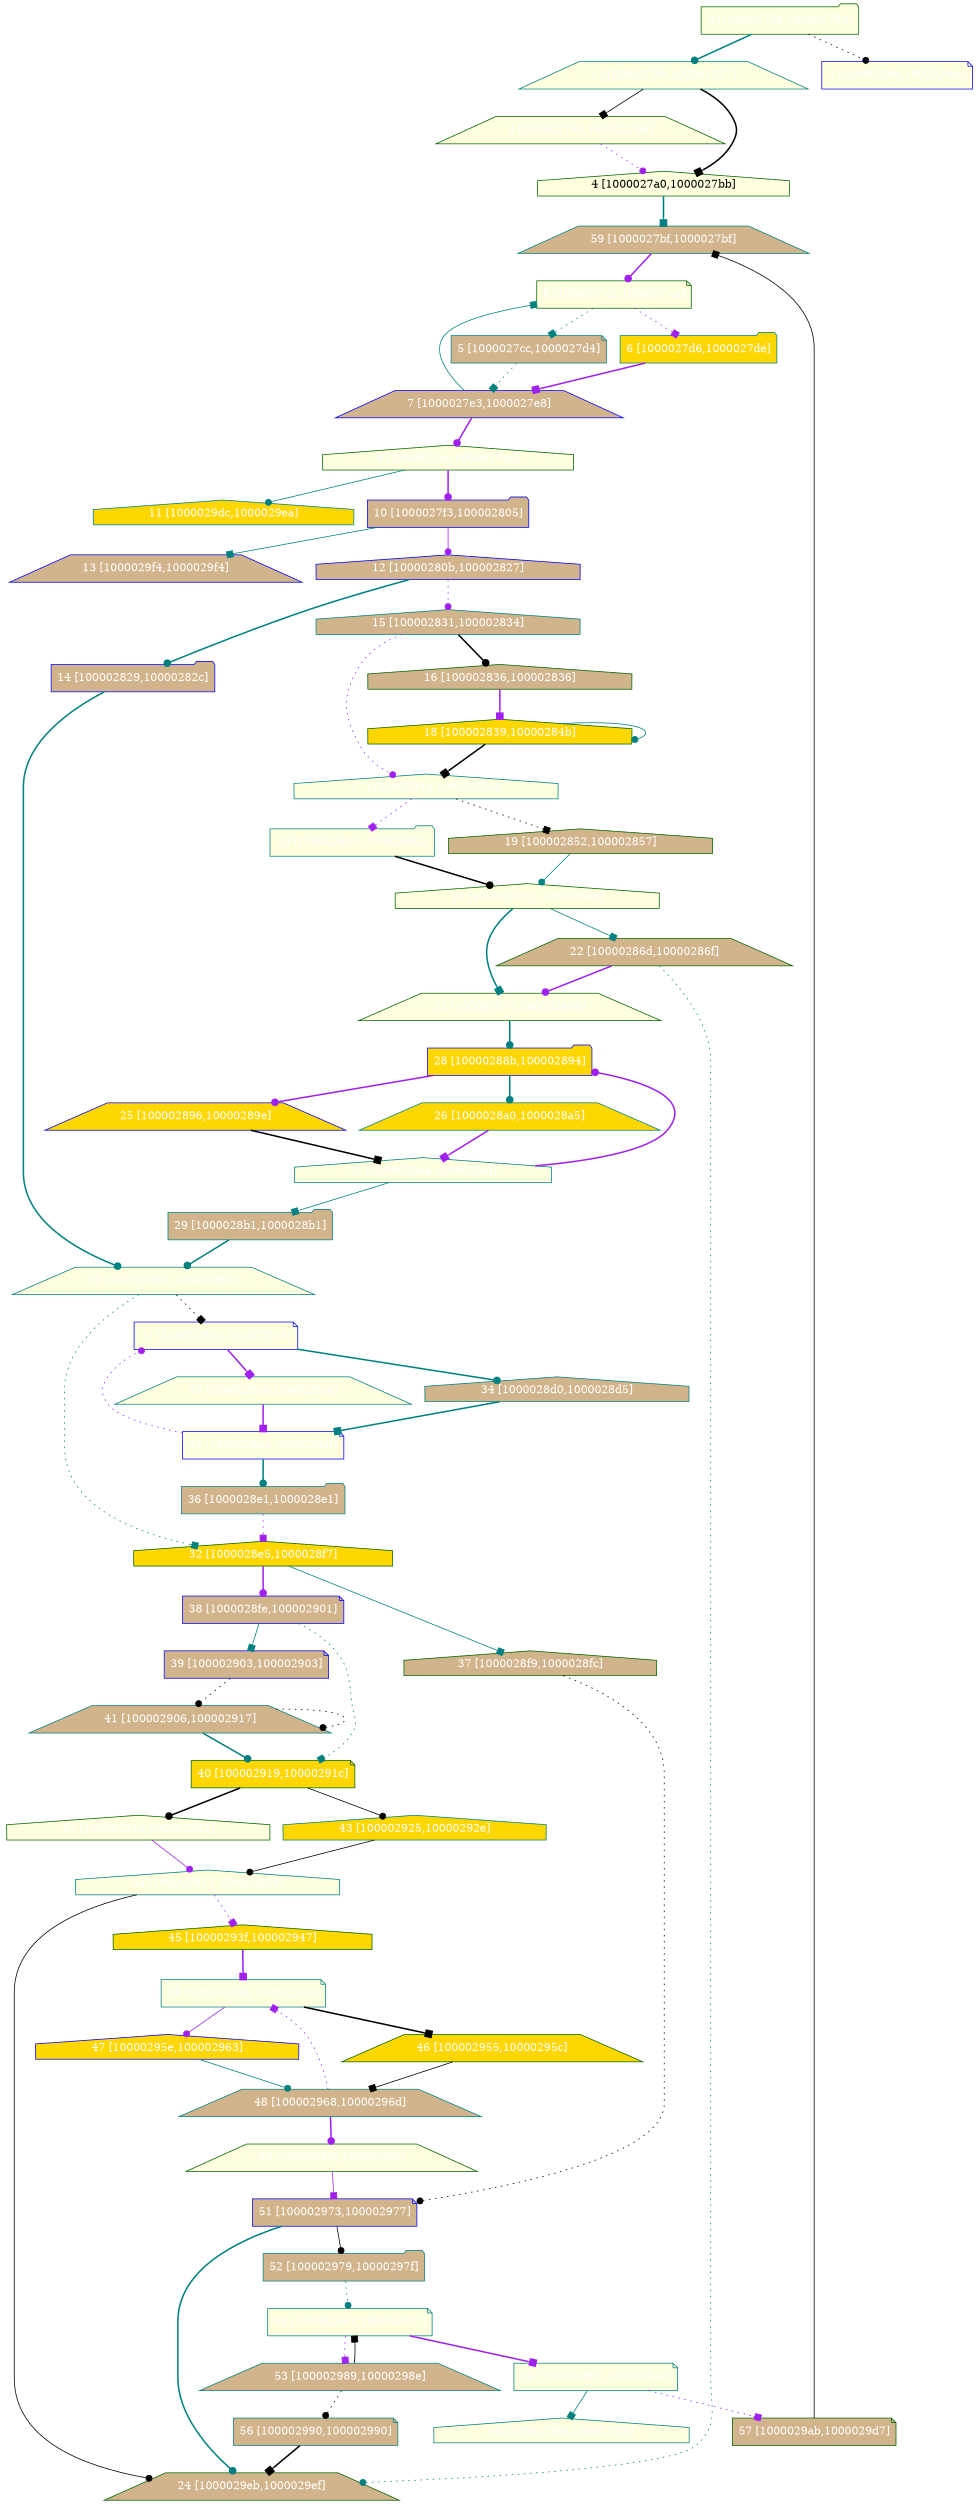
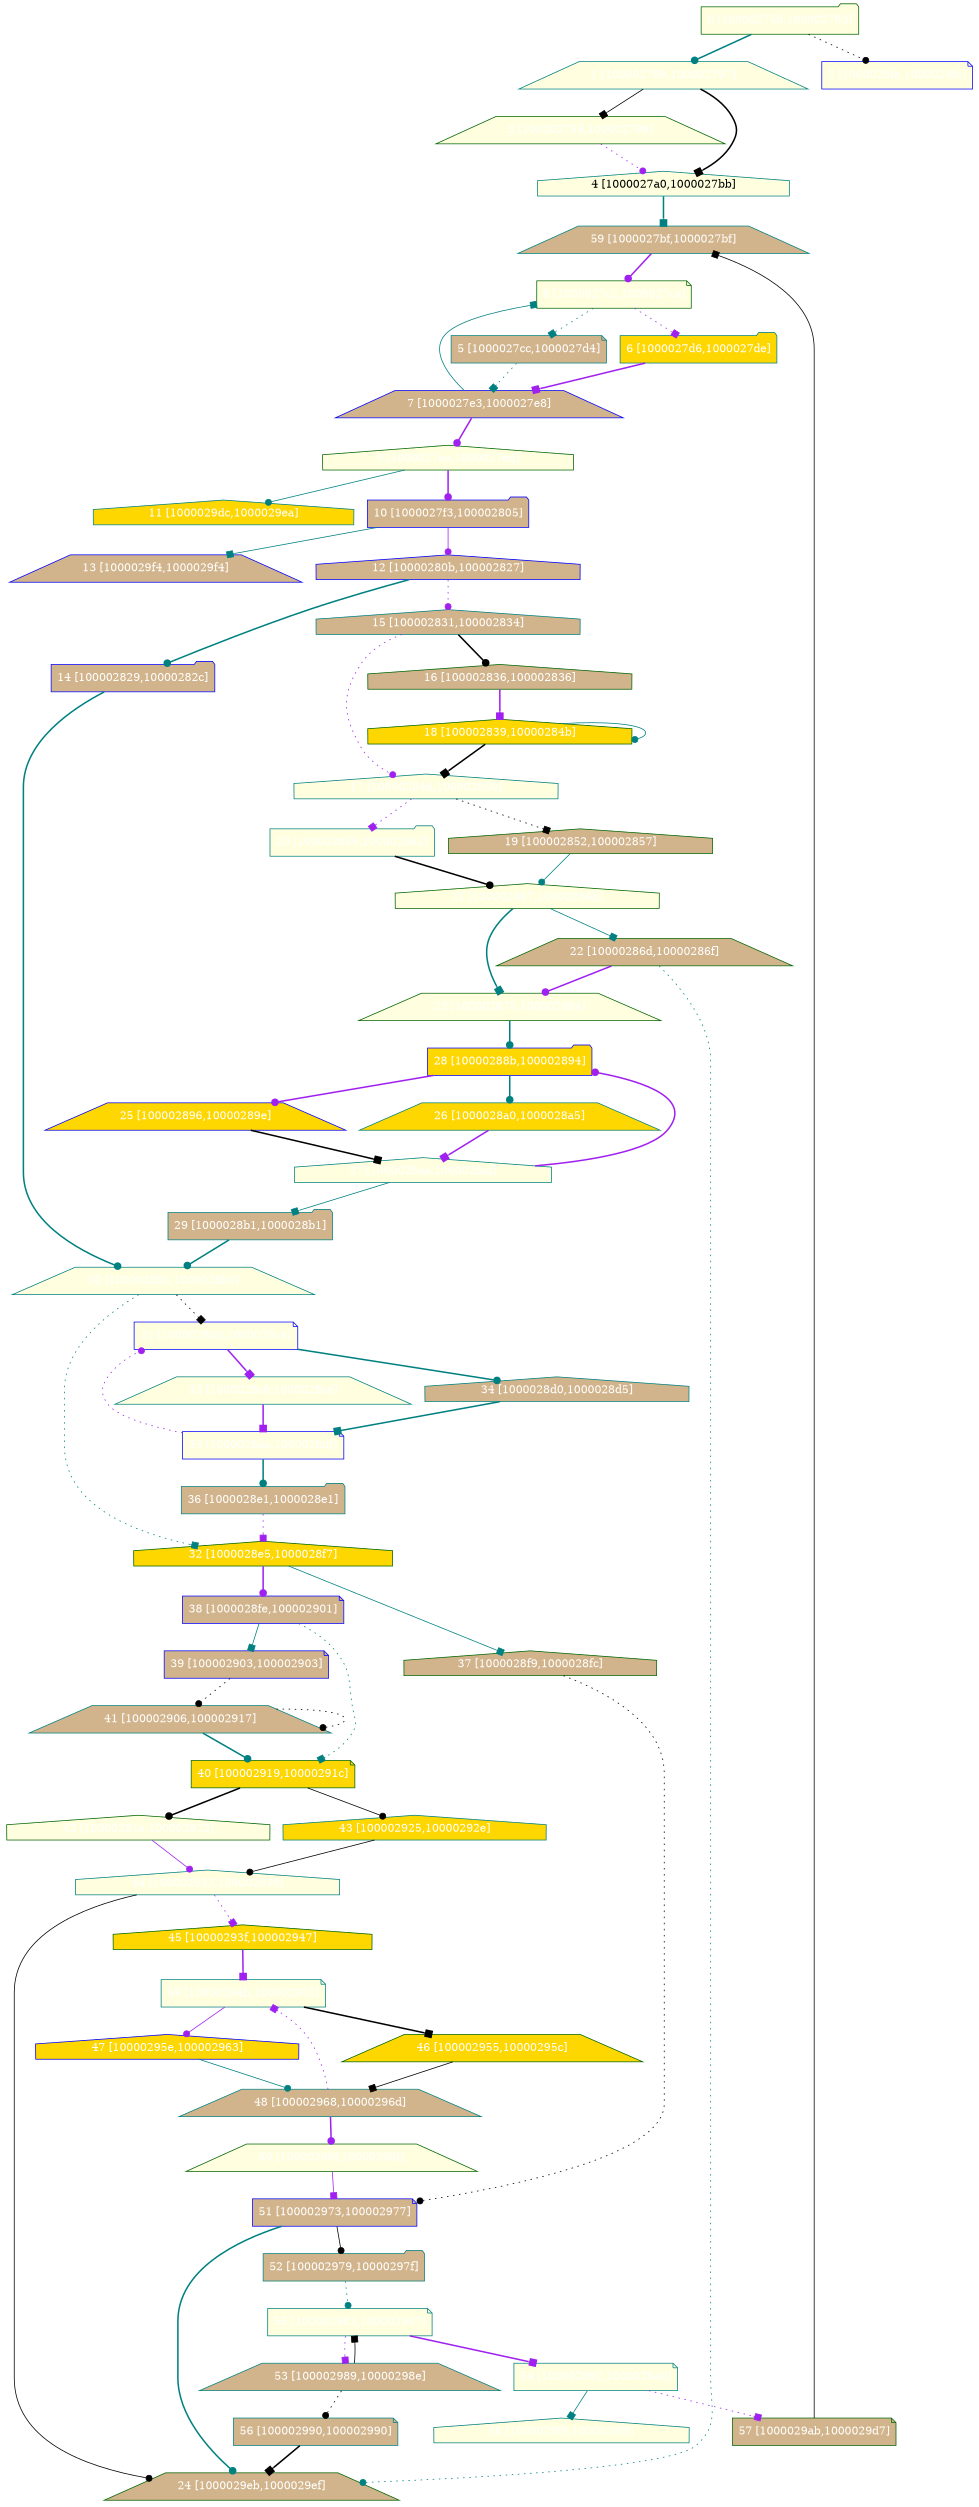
(663, 185) -> (663, 185)
